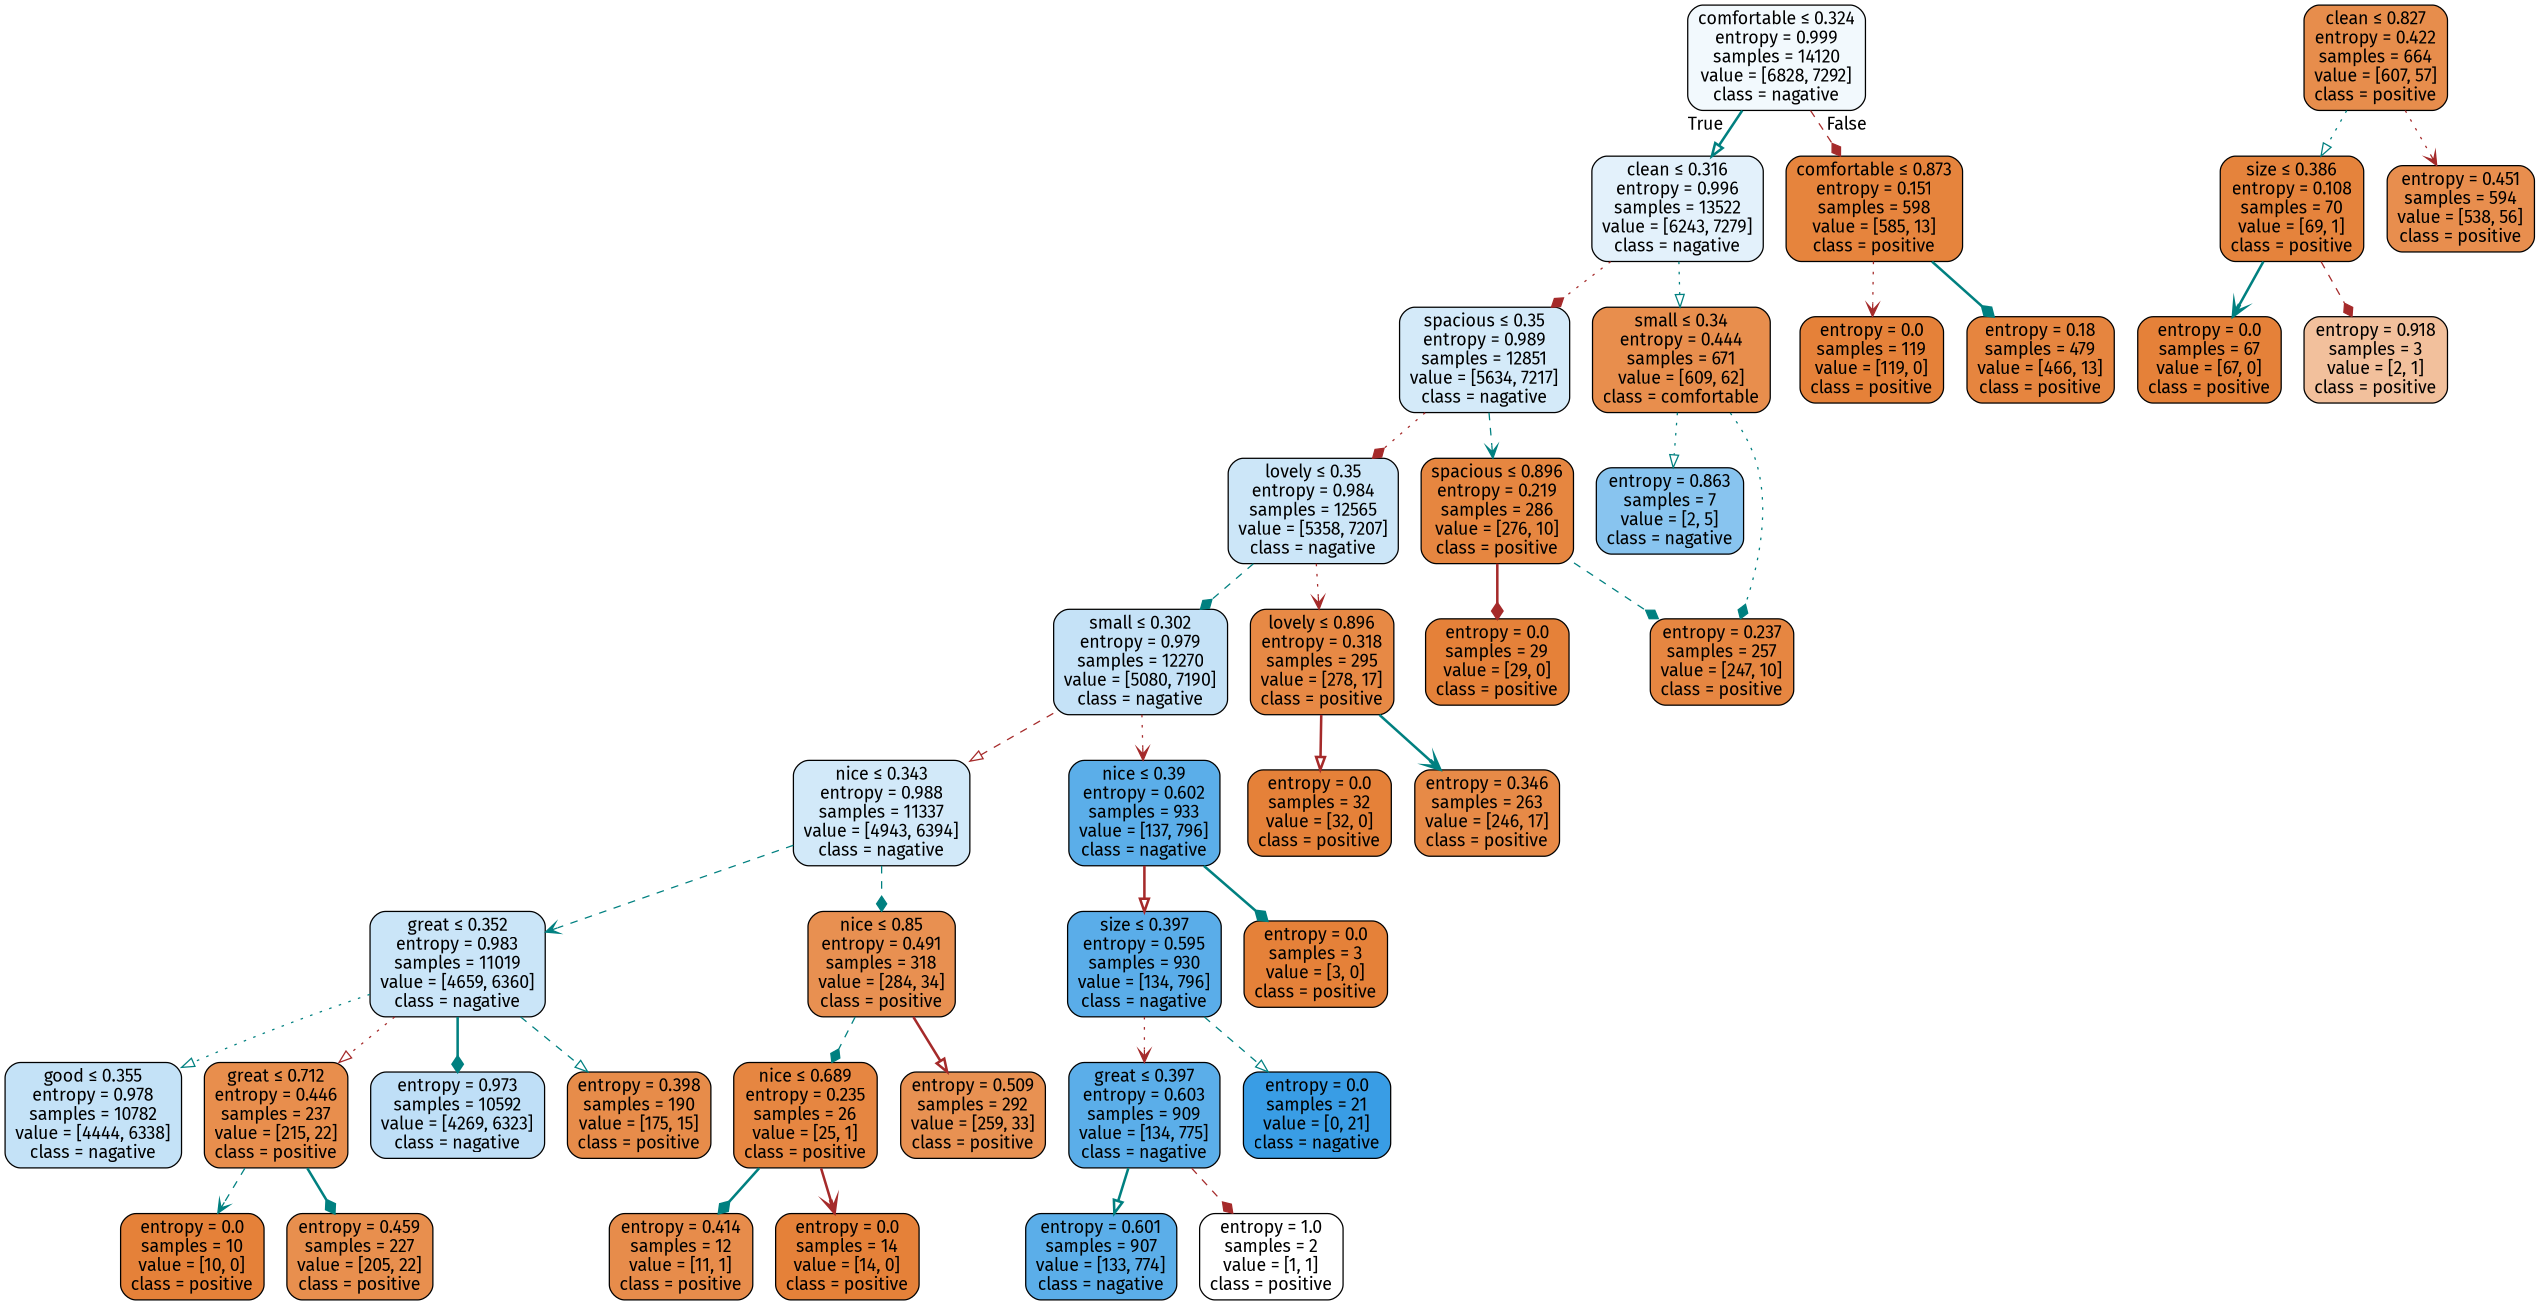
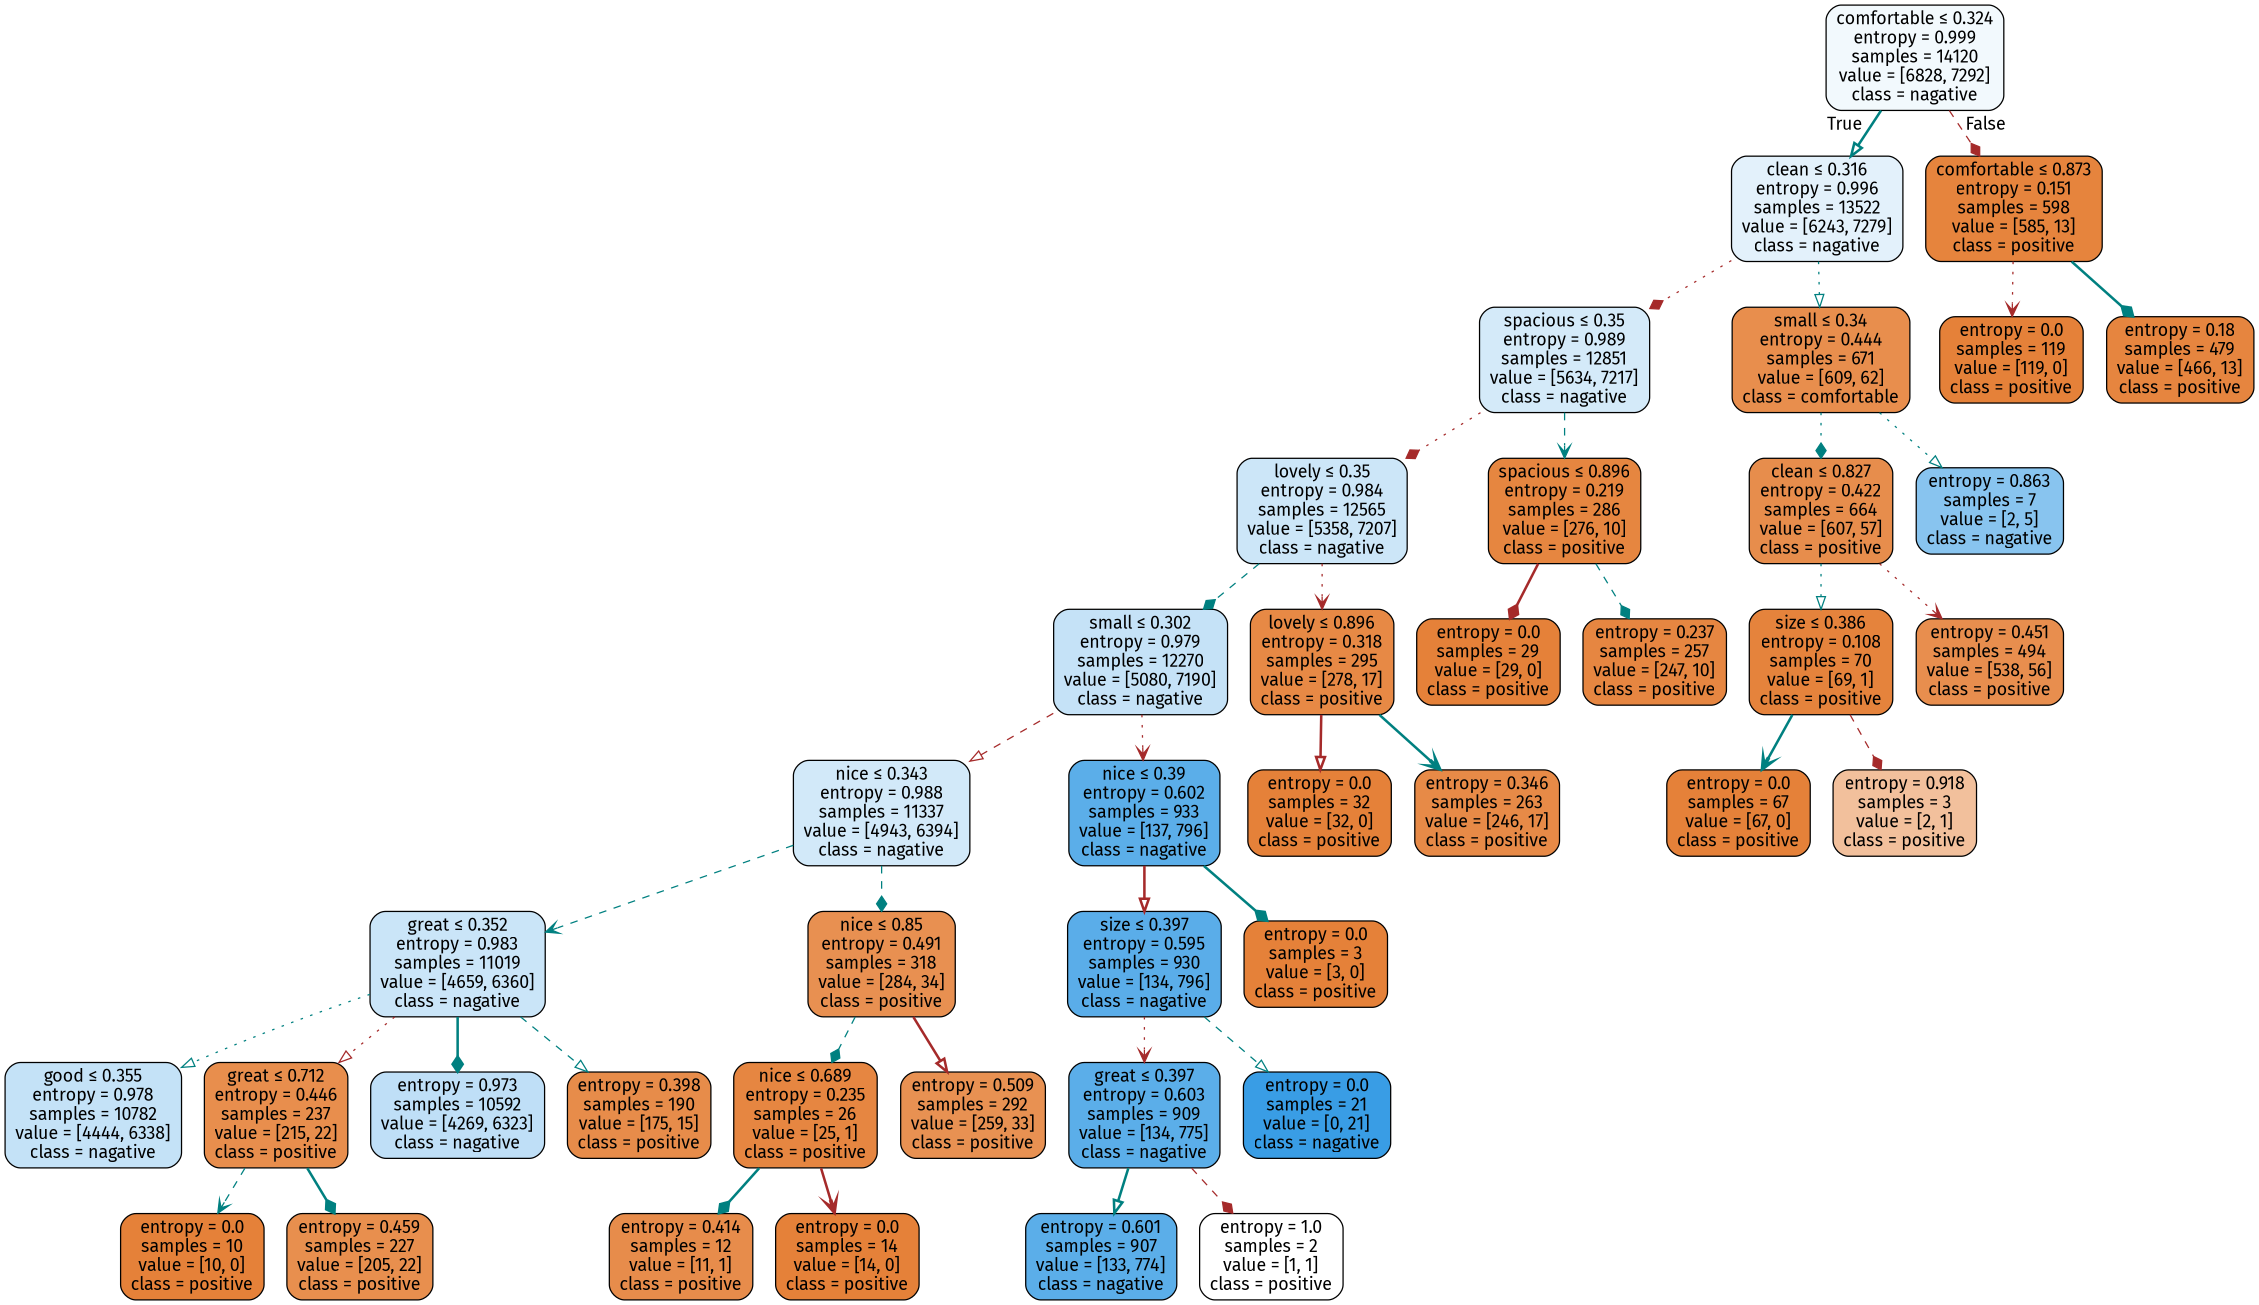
(2461, 199) -> (1990, 652)
(1763, 506) -> (1821, 428)
